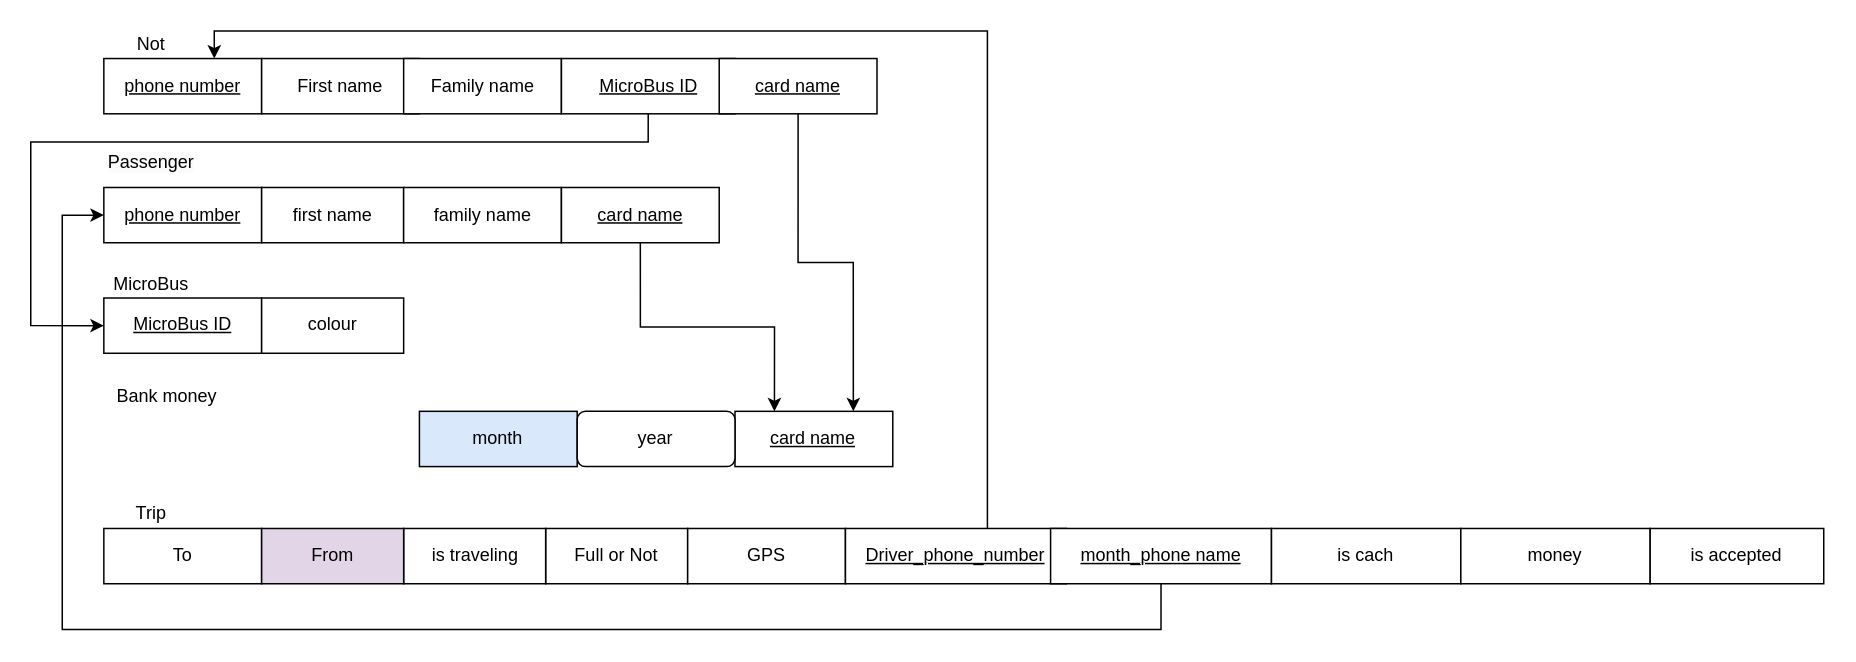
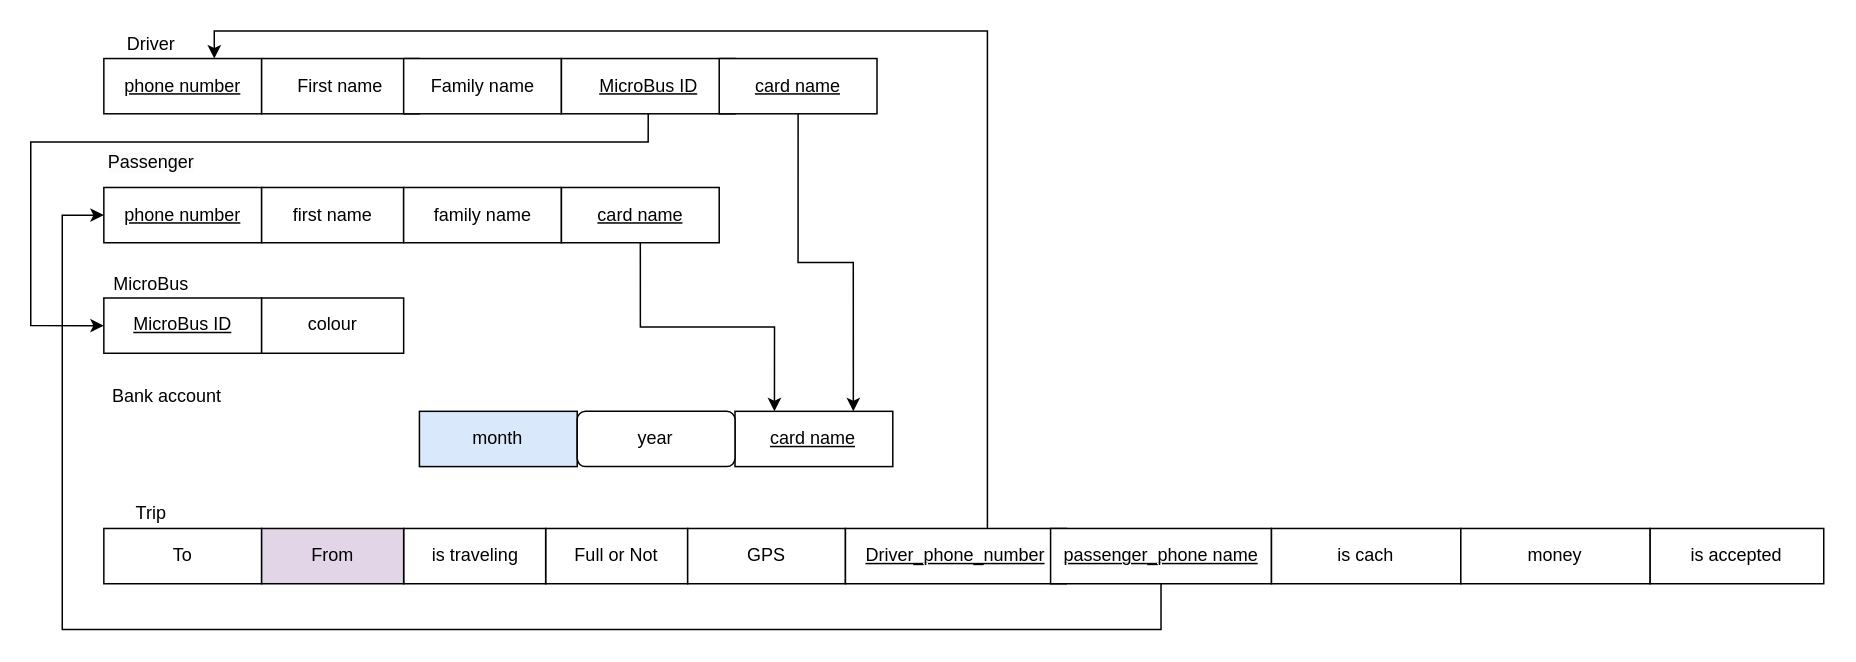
(152, 44) -> (152, 44)
(167, 397) -> (167, 397)
(1161, 556) -> (1161, 556)
